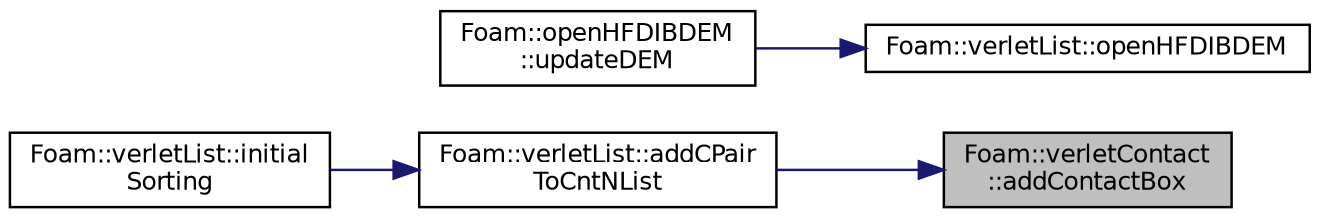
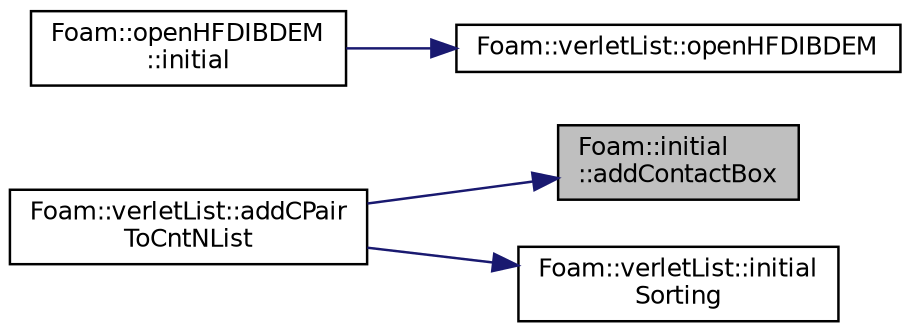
(598, 48) -> (189, 48)
(362, 170) -> (430, 255)
(1088, 170) -> (678, 162)
